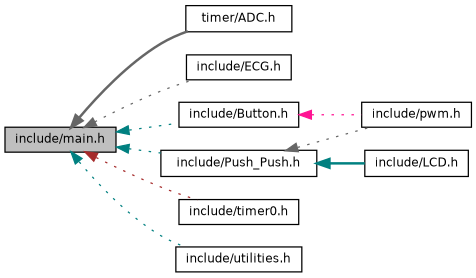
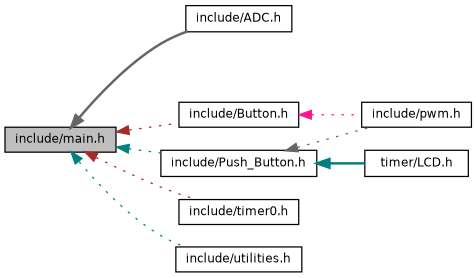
(239, 19) -> (239, 19)
(239, 67) -> none
(154, 127) -> (154, 127)
(239, 163) -> (239, 163)
(417, 163) -> (417, 163)
